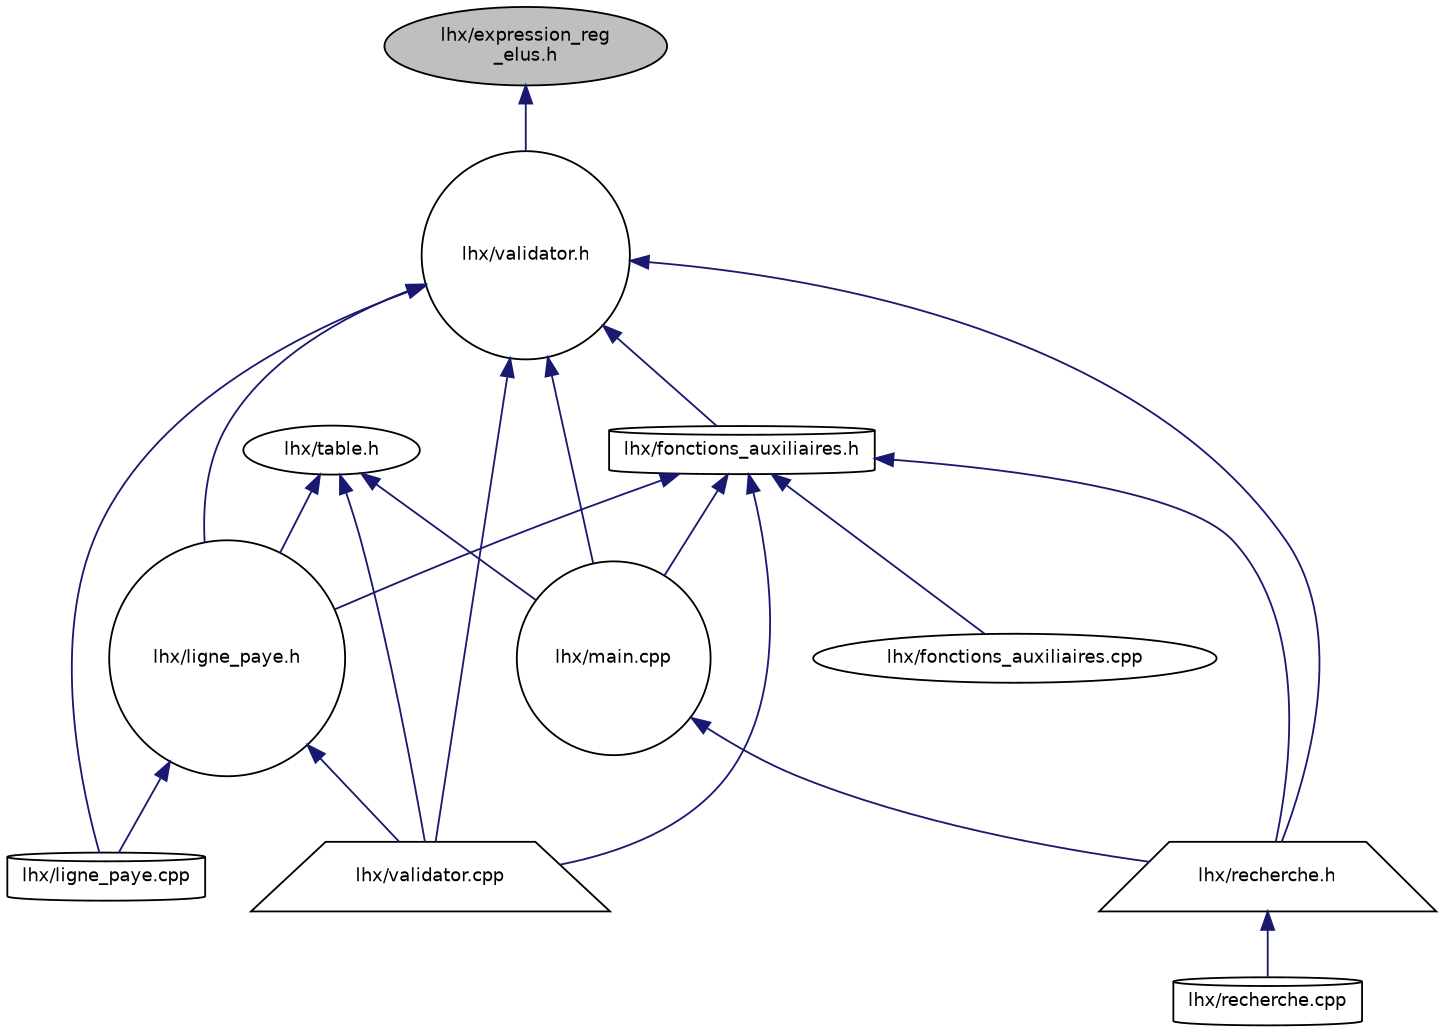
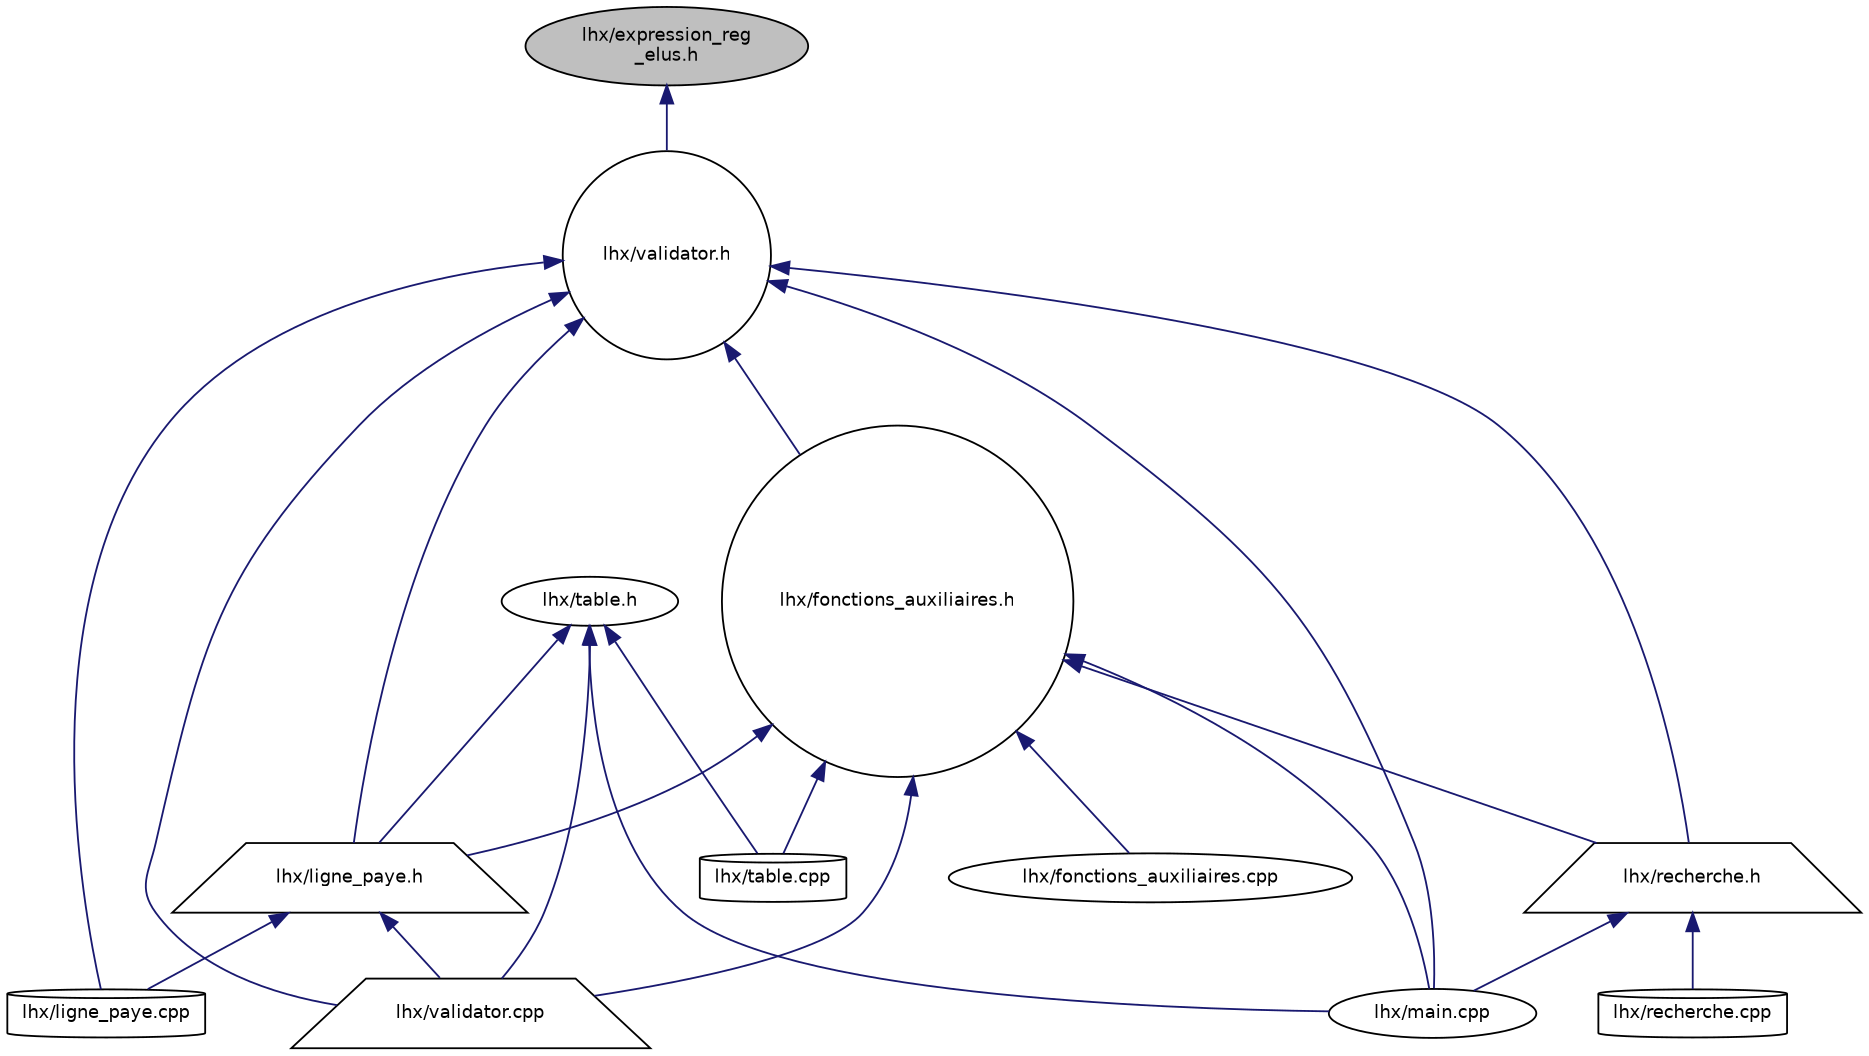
(742, 450) -> (898, 601)
(227, 658) -> (350, 878)
(614, 658) -> (1433, 1013)
(921, 817) -> (1542, 956)
none -> (773, 878)
